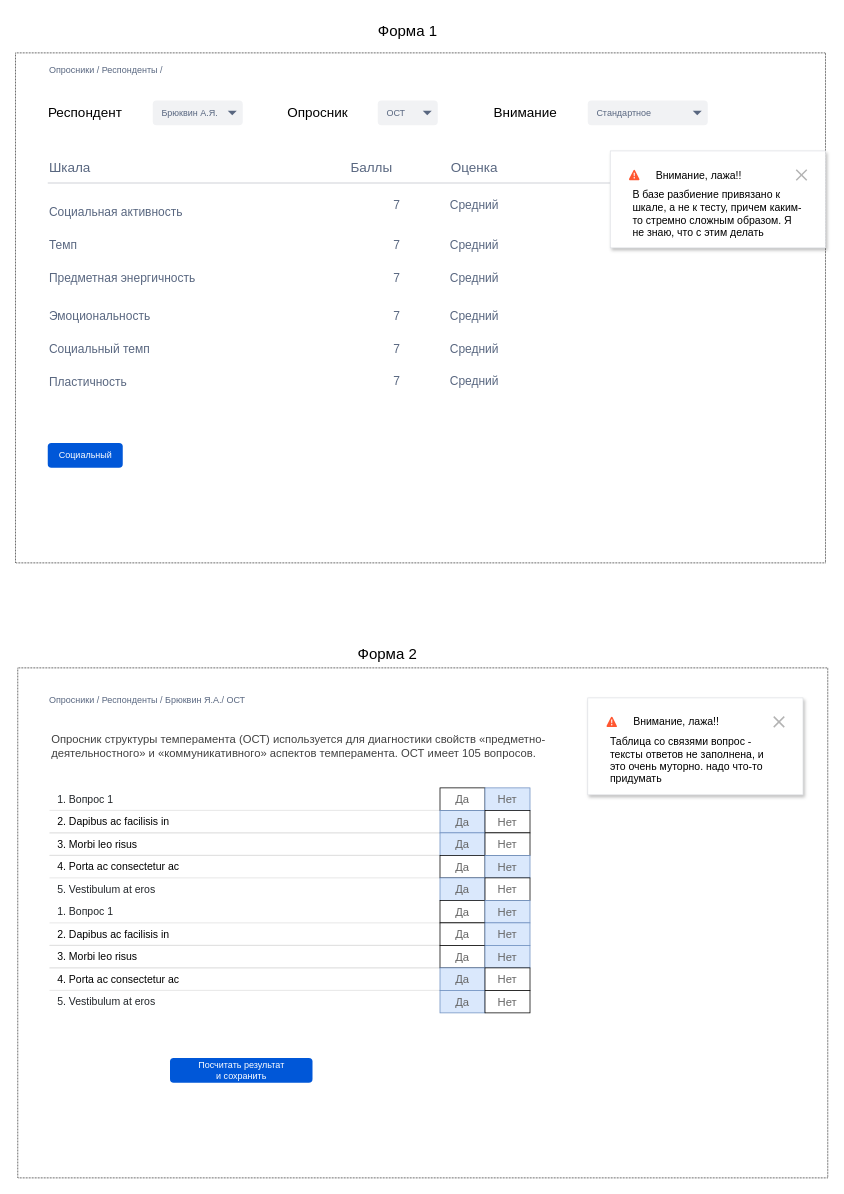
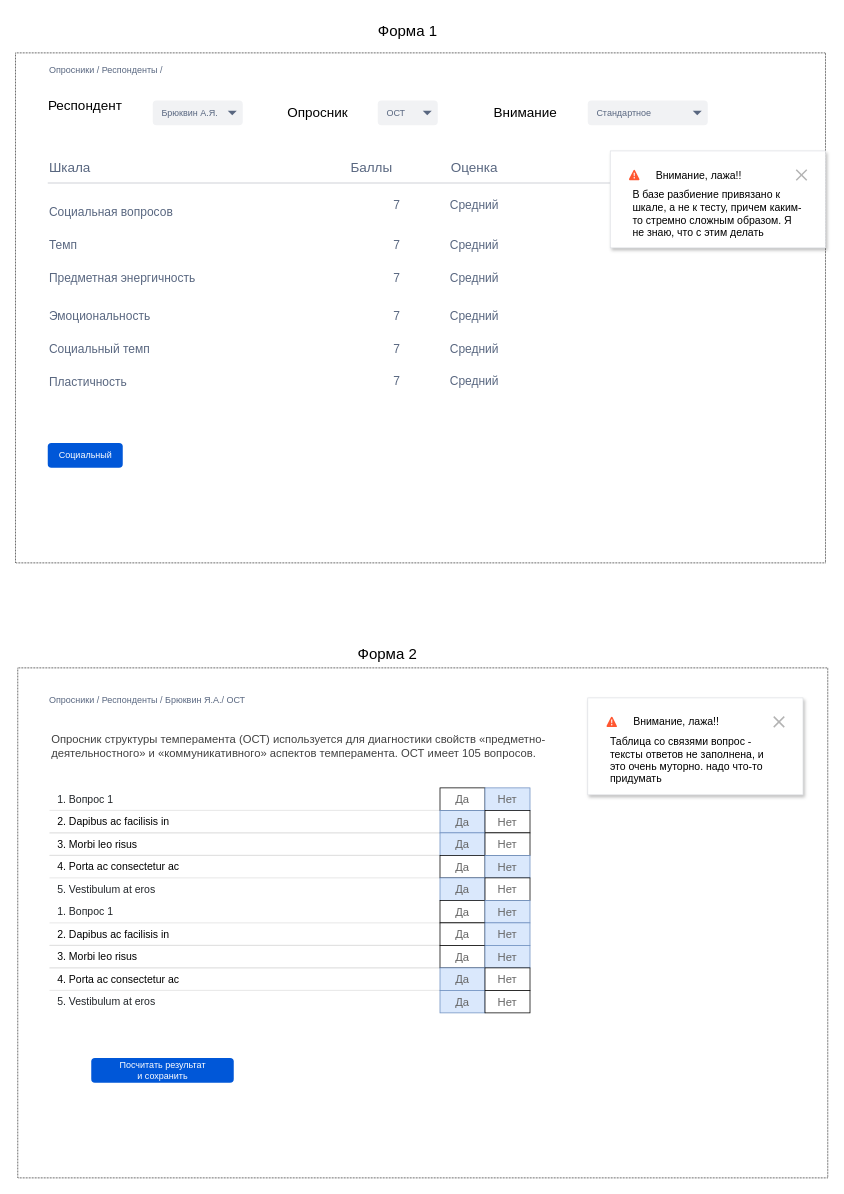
(85, 113) -> (85, 105)
(97, 212) -> (92, 212)
(241, 1070) -> (162, 1070)
